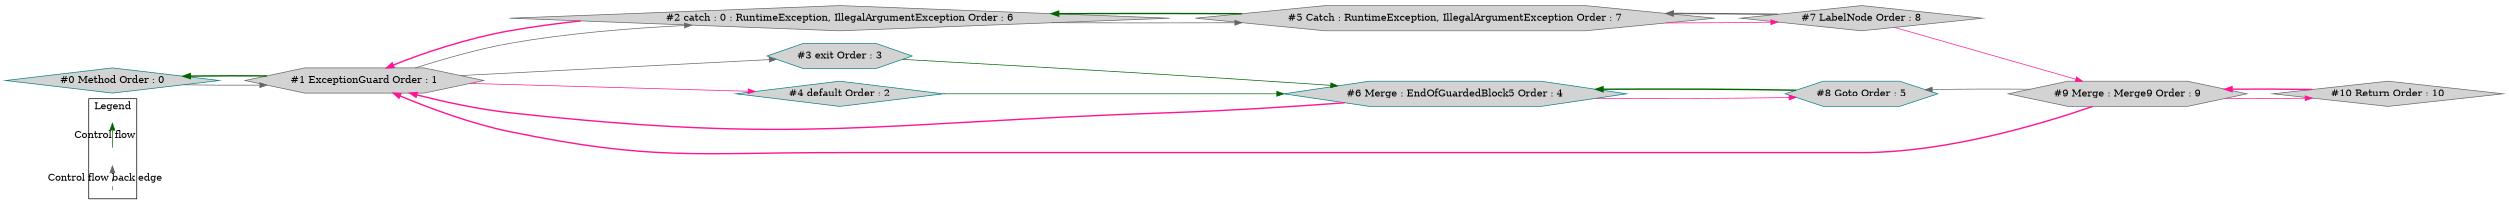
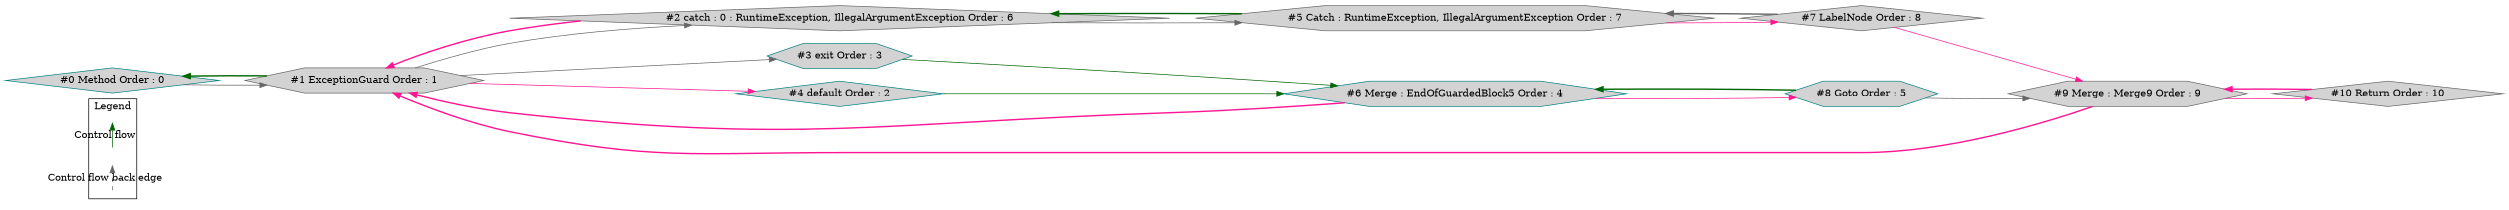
(1981, 89) -> (1974, 98)
